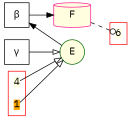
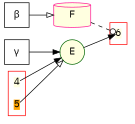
(38, 15) -> (38, 15)
(48, 36) -> (96, 42)
(41, 52) -> (41, 52)
(38, 71) -> (38, 71)
(17, 105) -> (17, 105)
